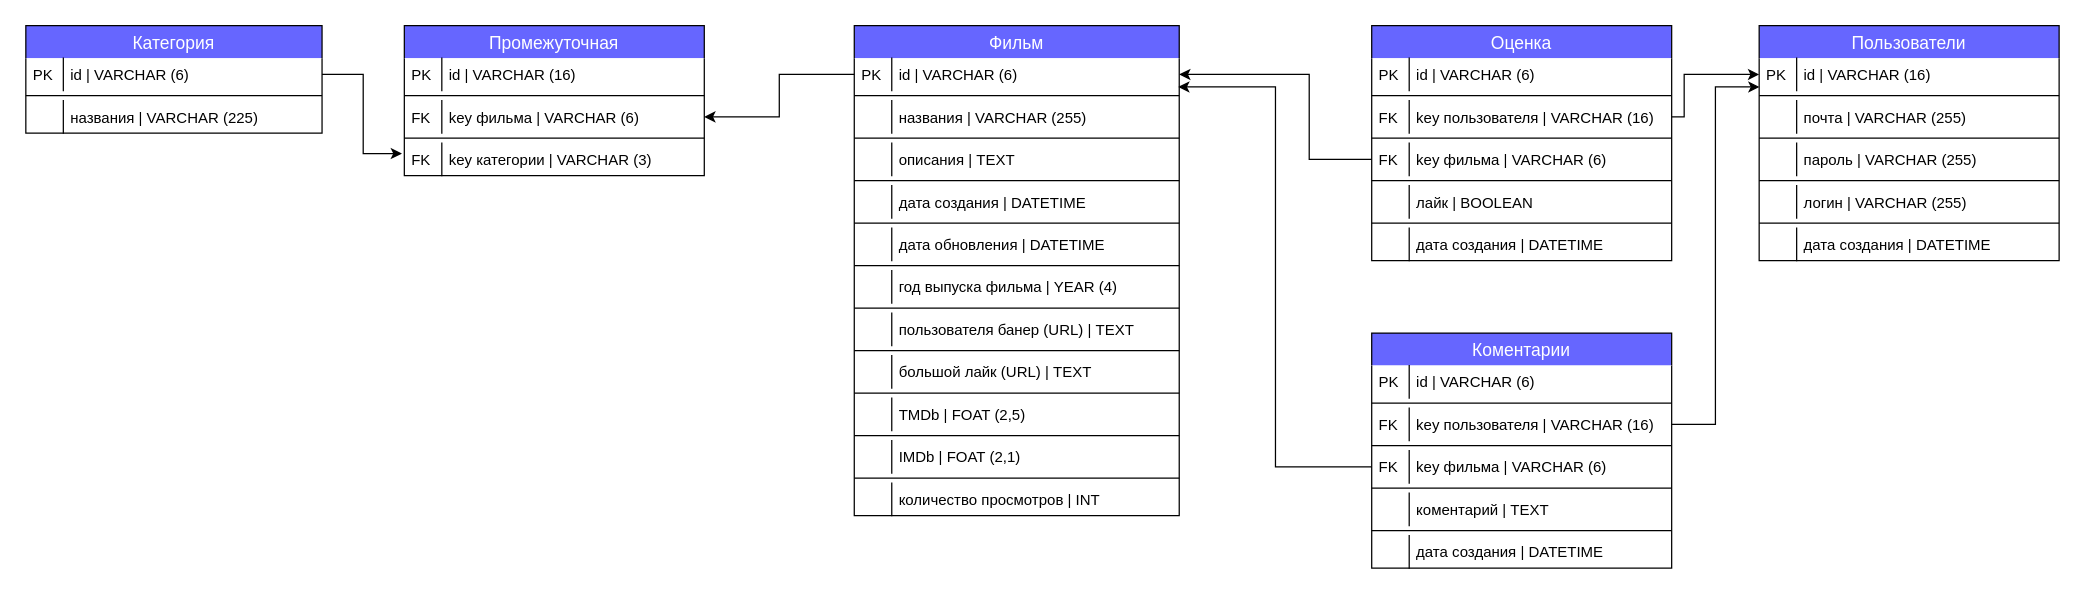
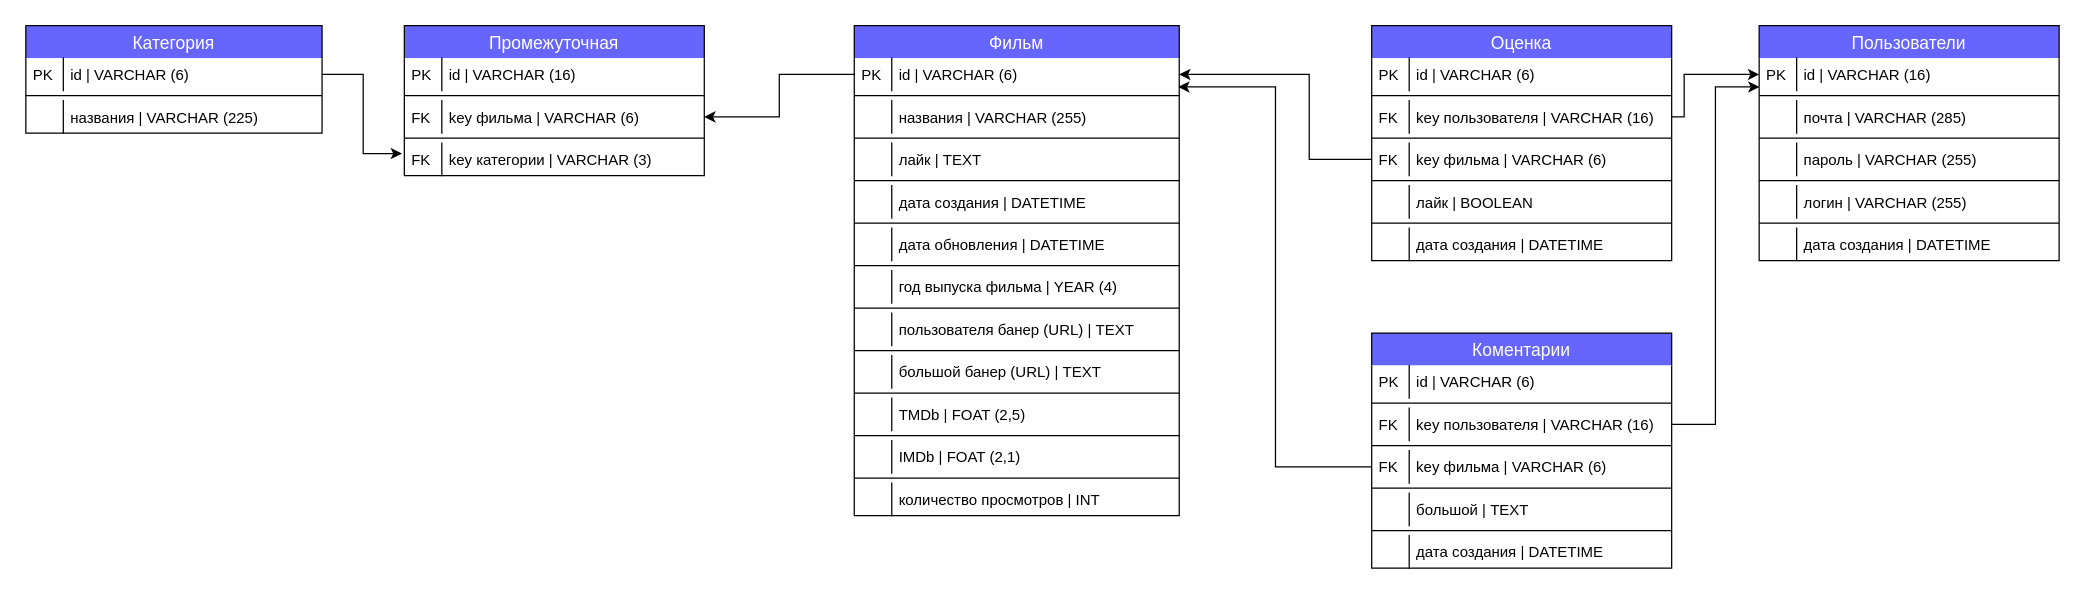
(1884, 118) -> (1884, 118)
(956, 160) -> (939, 160)
(994, 373) -> (998, 373)
(1482, 510) -> (1469, 510)
